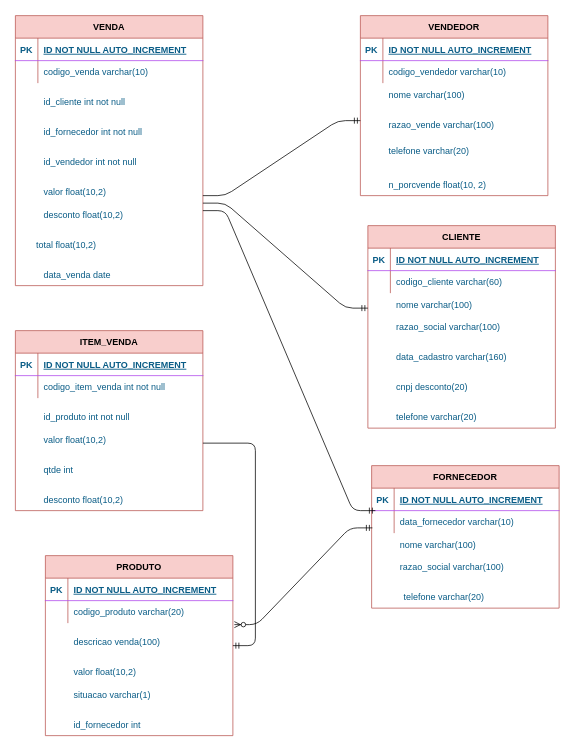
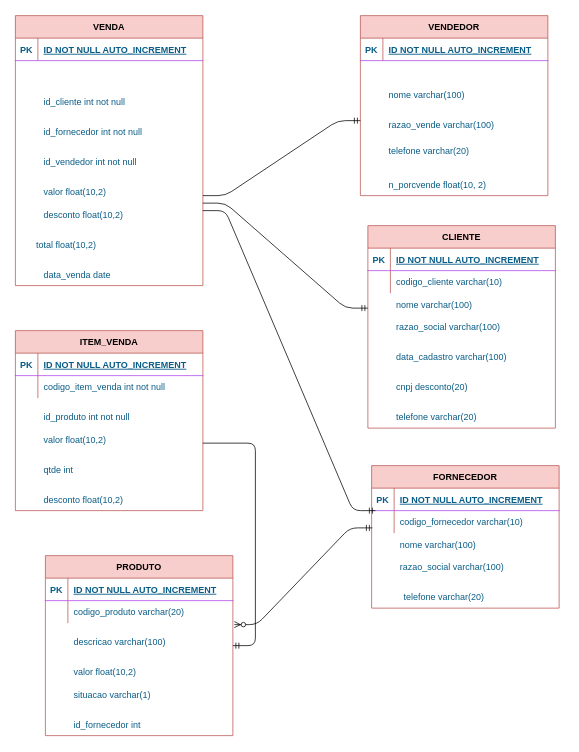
(120, 72) -> none
(465, 72) -> none
(457, 282) -> (457, 282)
(460, 357) -> (460, 357)
(467, 522) -> (470, 522)
(122, 642) -> (127, 642)
